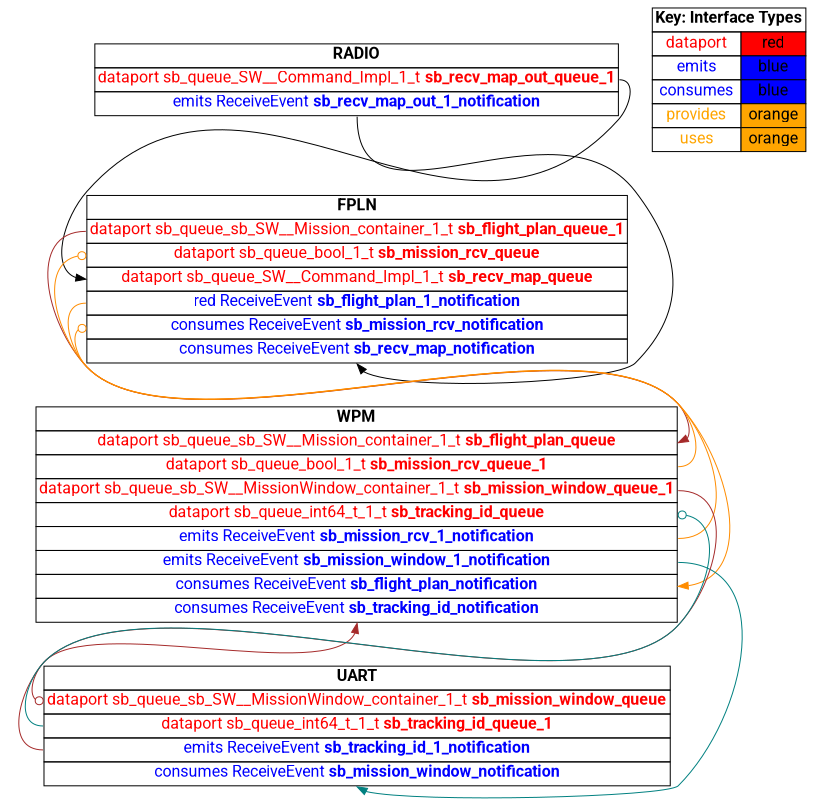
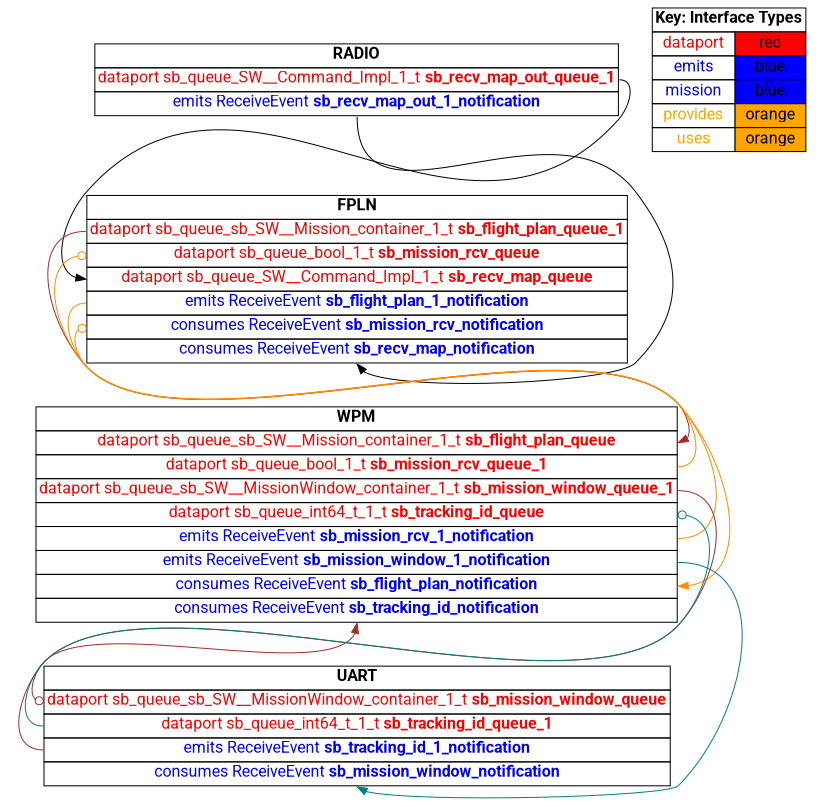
(697, 91) -> (694, 91)
(255, 301) -> (255, 301)
